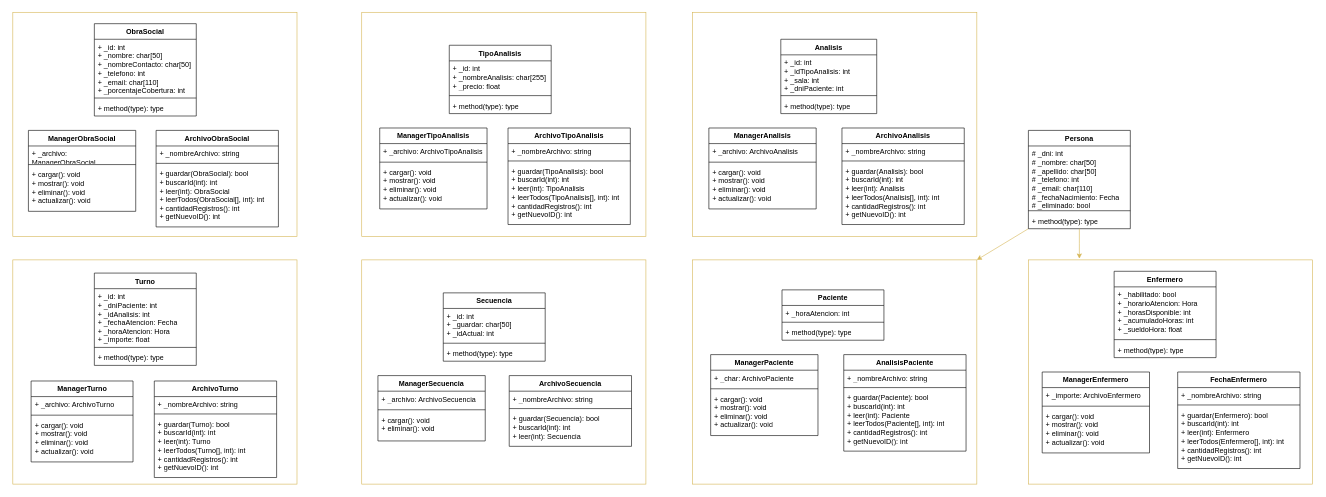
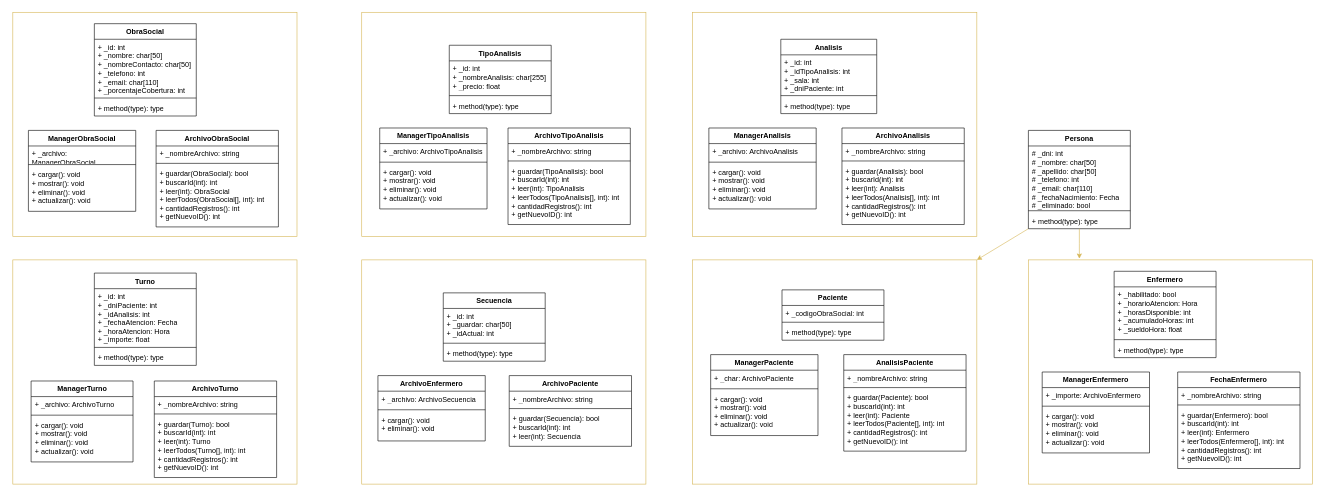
(821, 314) -> (828, 314)
(431, 384) -> (431, 384)
(570, 384) -> (570, 384)
